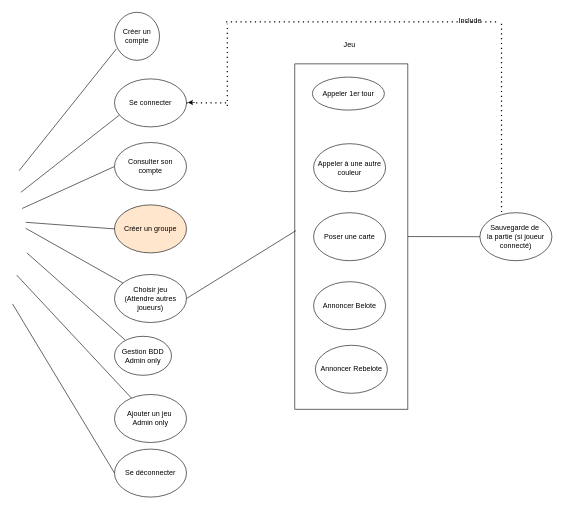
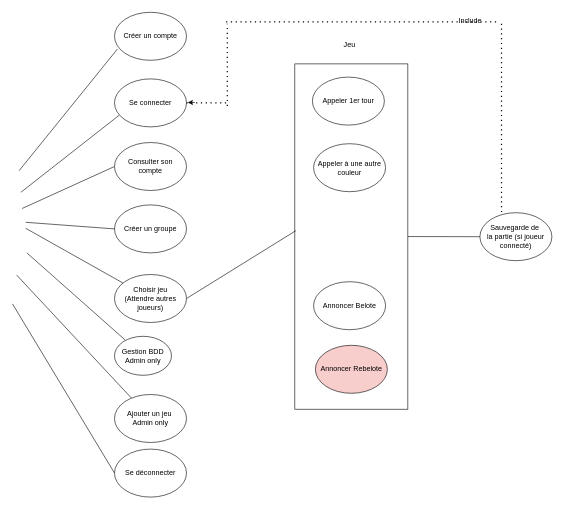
(137, 36) -> (150, 36)
(348, 94) -> (348, 101)
(150, 229) -> (150, 229)
(349, 237) -> none
(351, 369) -> (351, 369)
